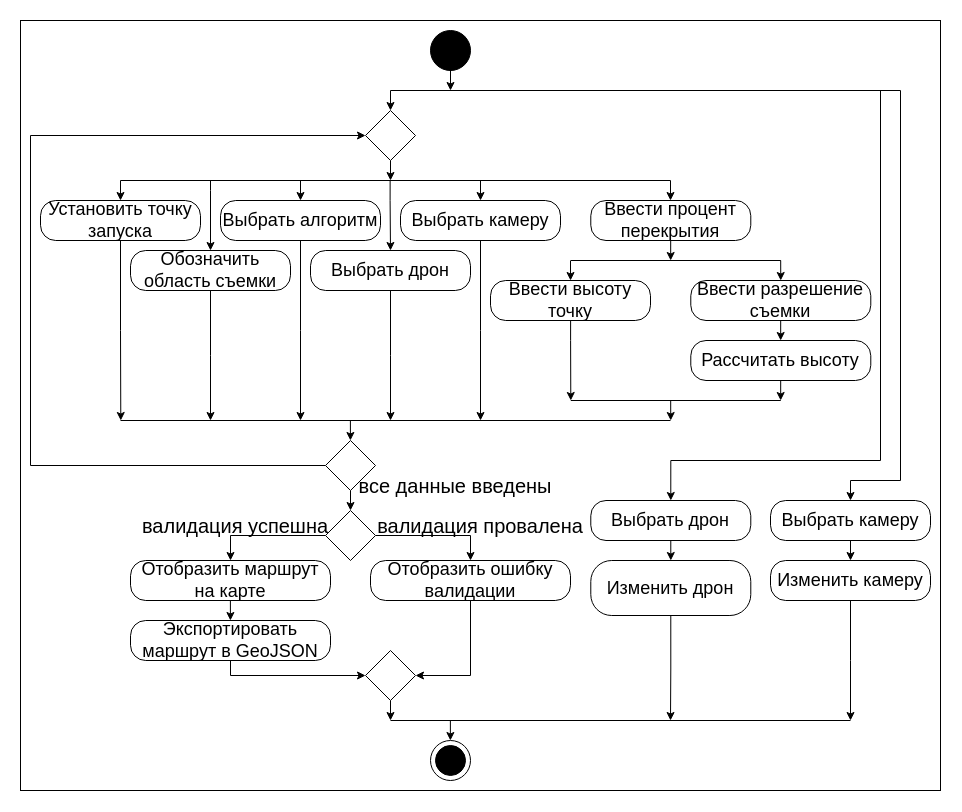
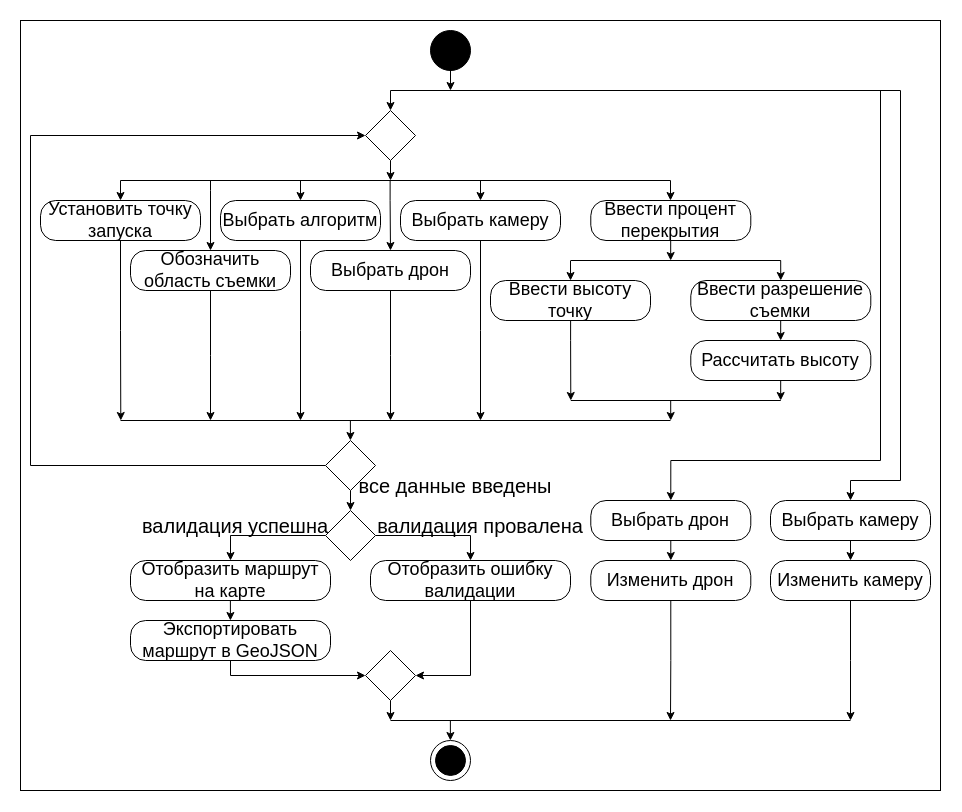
(671, 588) -> (671, 581)
